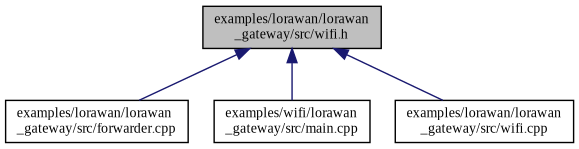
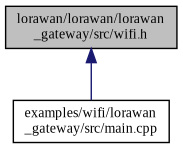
(292, 27) -> (91, 27)
(97, 121) -> none
(484, 121) -> none
